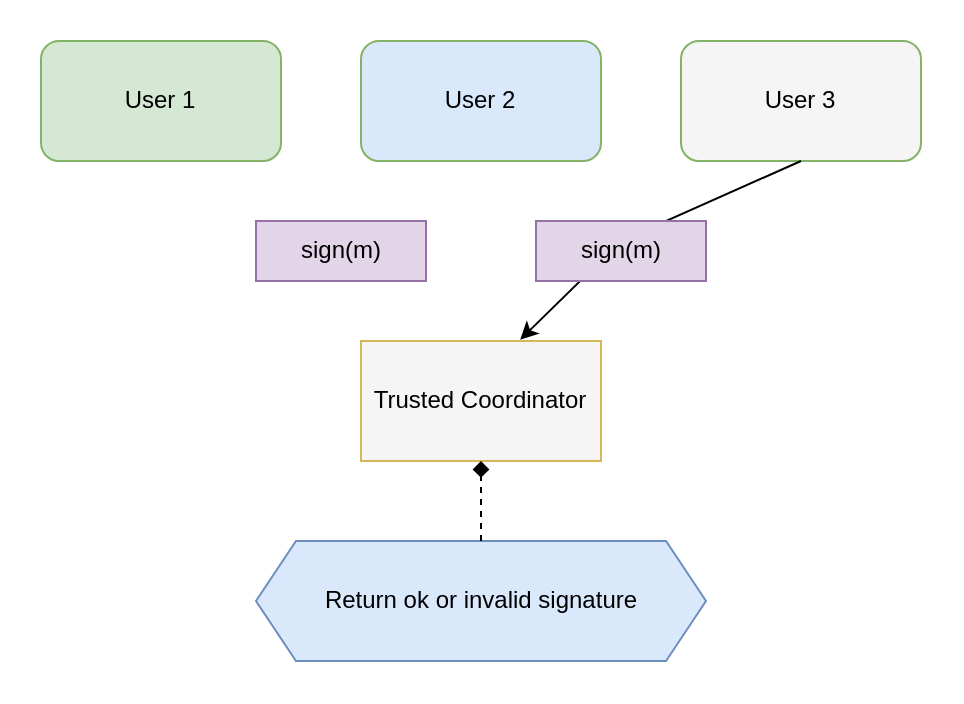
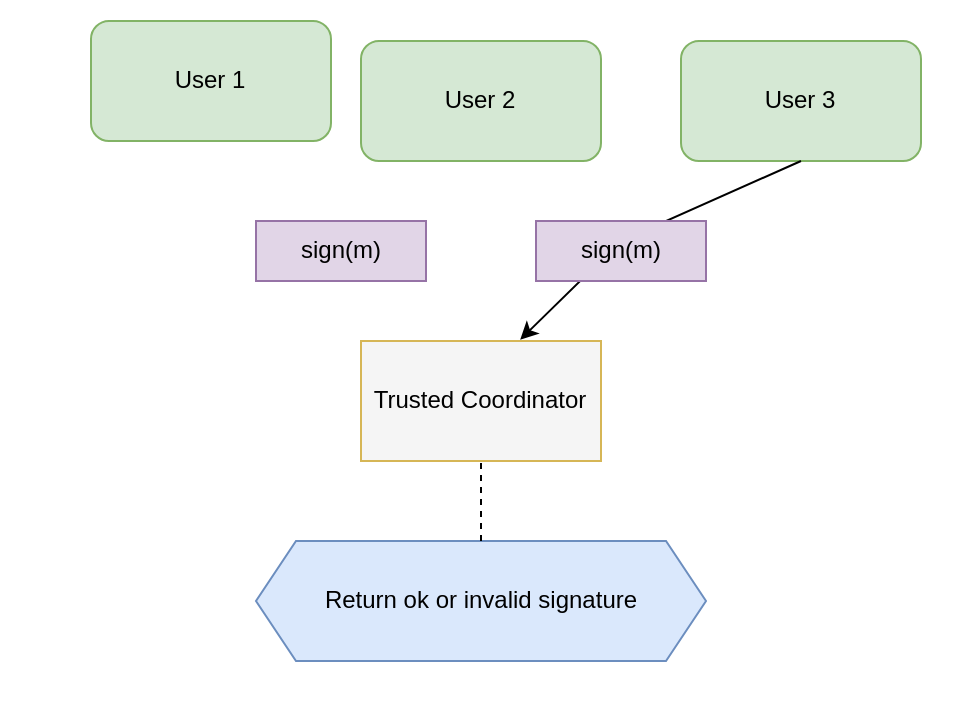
(161, 101) -> (211, 81)
(481, 101) -> (481, 101)
(801, 101) -> (801, 101)
(481, 477) -> (481, 469)
